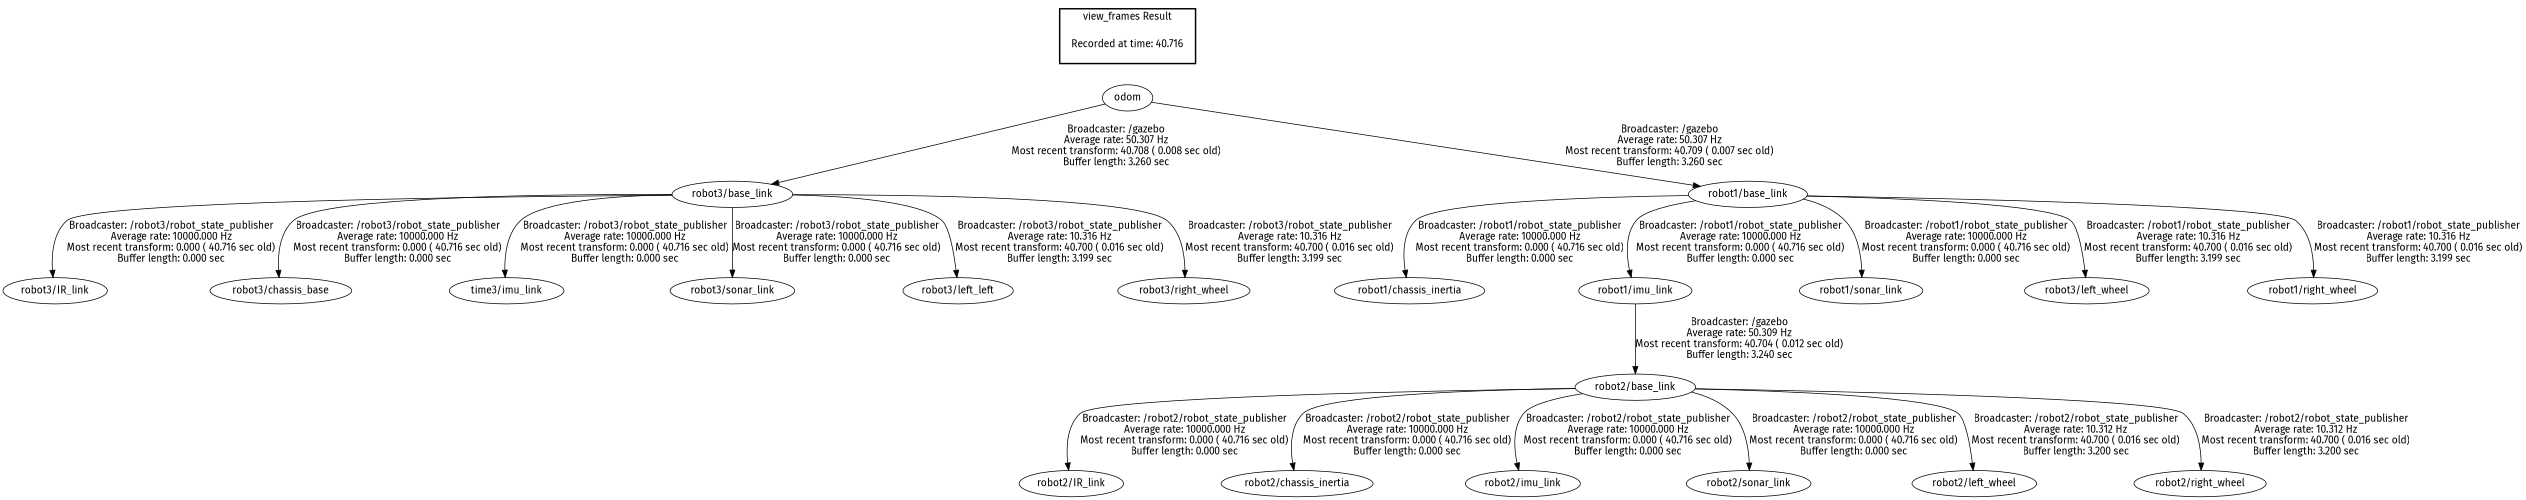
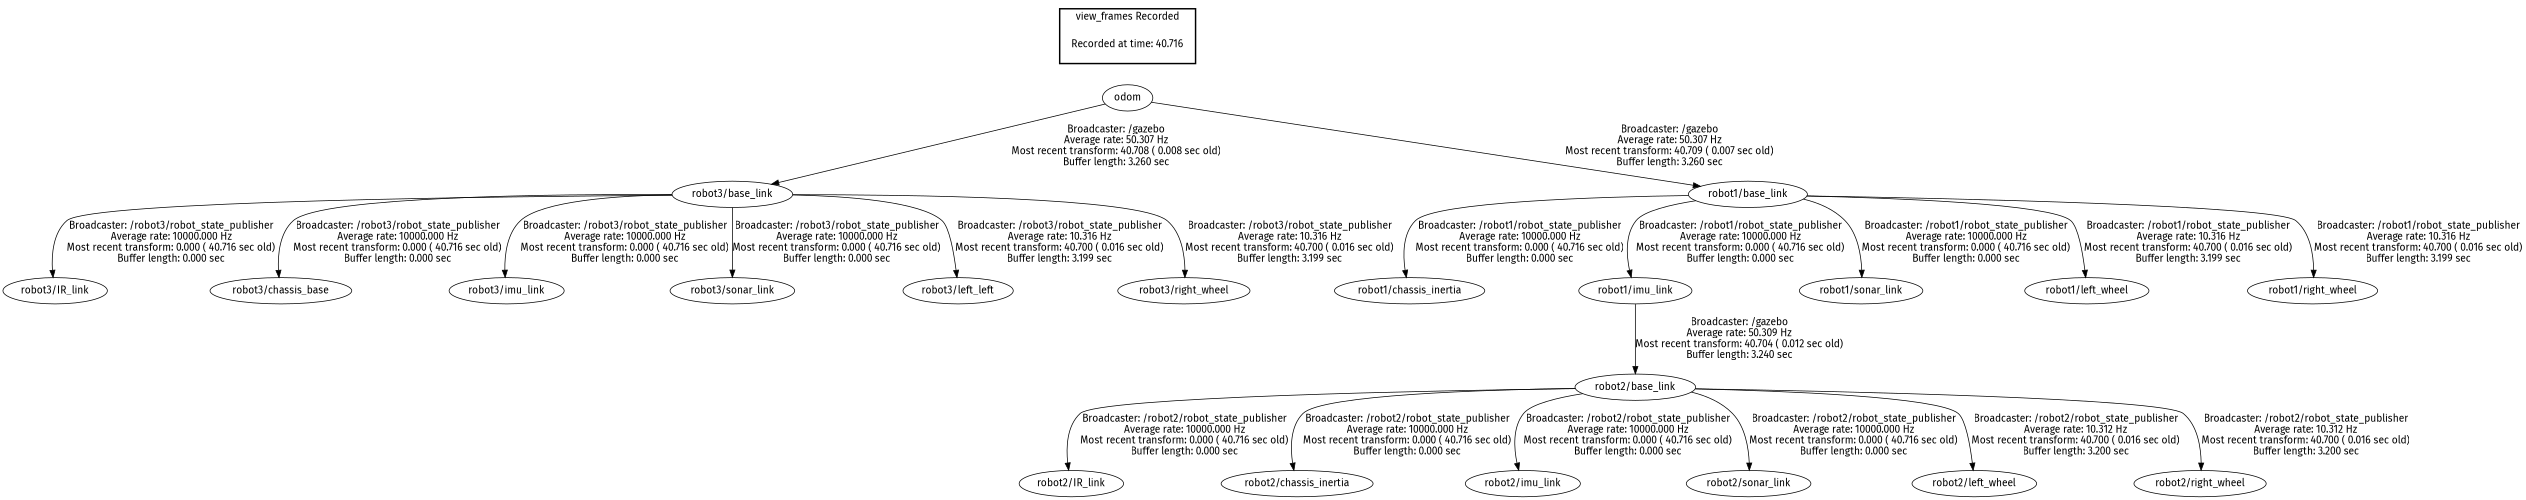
(1128, 17) -> (1128, 17)
(507, 291) -> (507, 291)
(2087, 291) -> (2087, 291)
